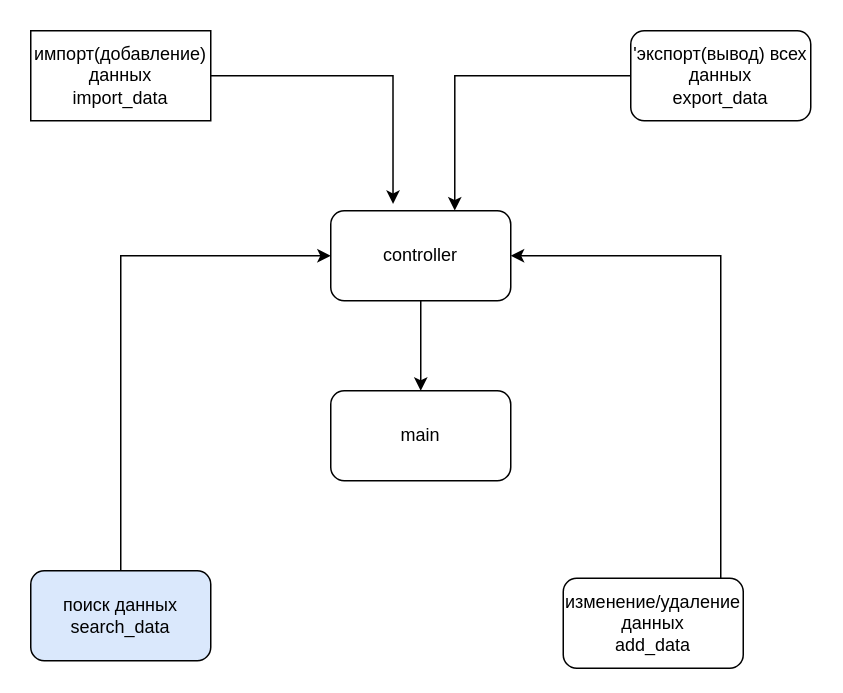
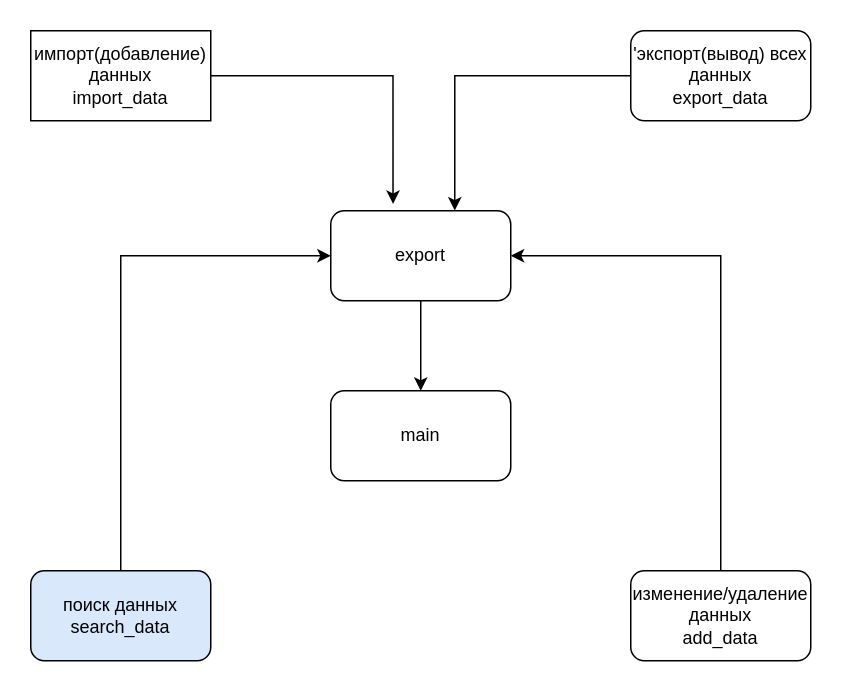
(421, 256) -> (421, 256)
(653, 623) -> (721, 616)
